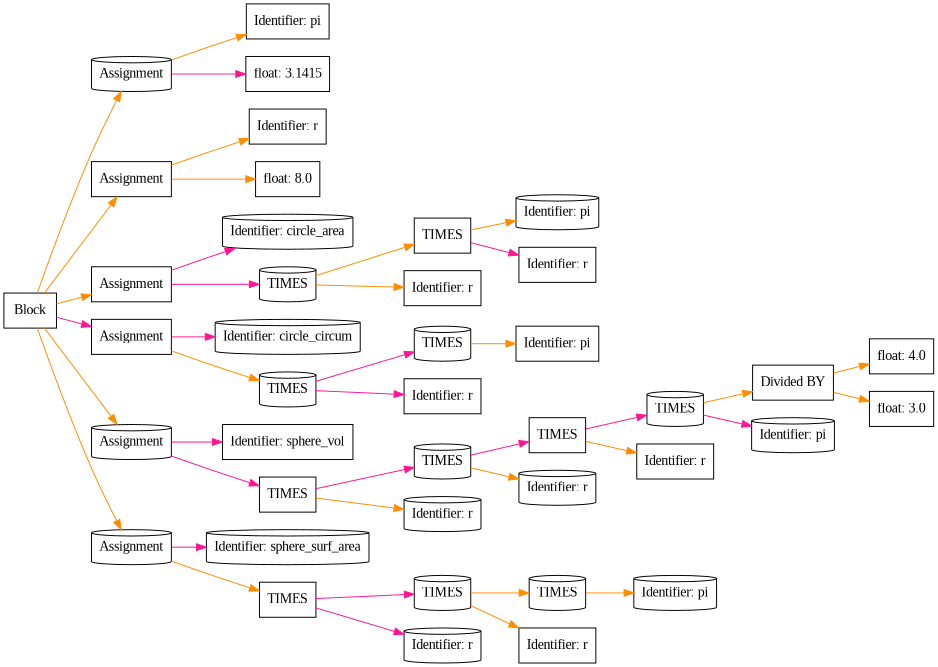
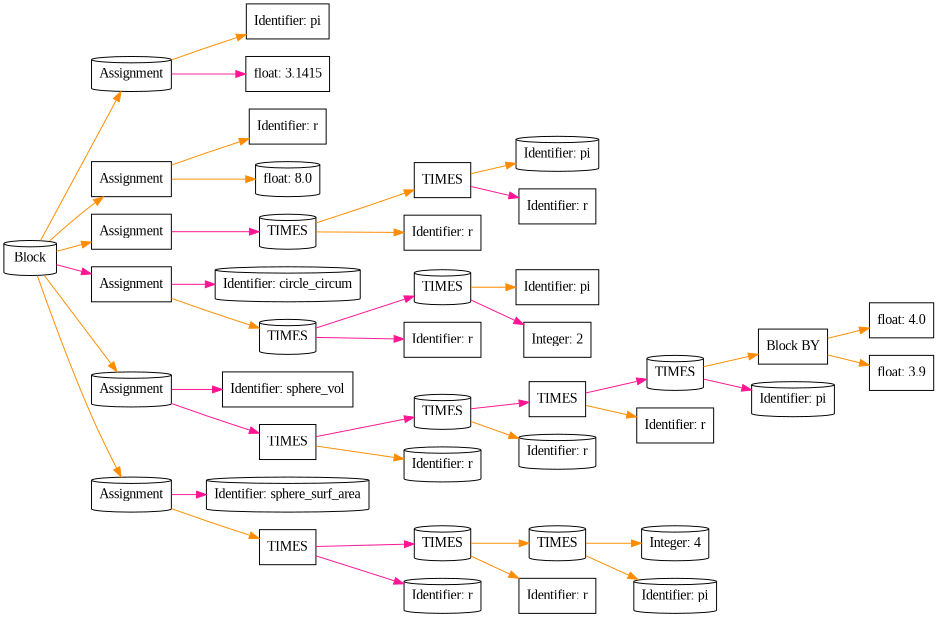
(288, 179) -> (288, 179)
(288, 232) -> none
(30, 311) -> (30, 258)
none -> (557, 340)
(793, 383) -> (793, 347)
(902, 409) -> (902, 373)
none -> (675, 543)
